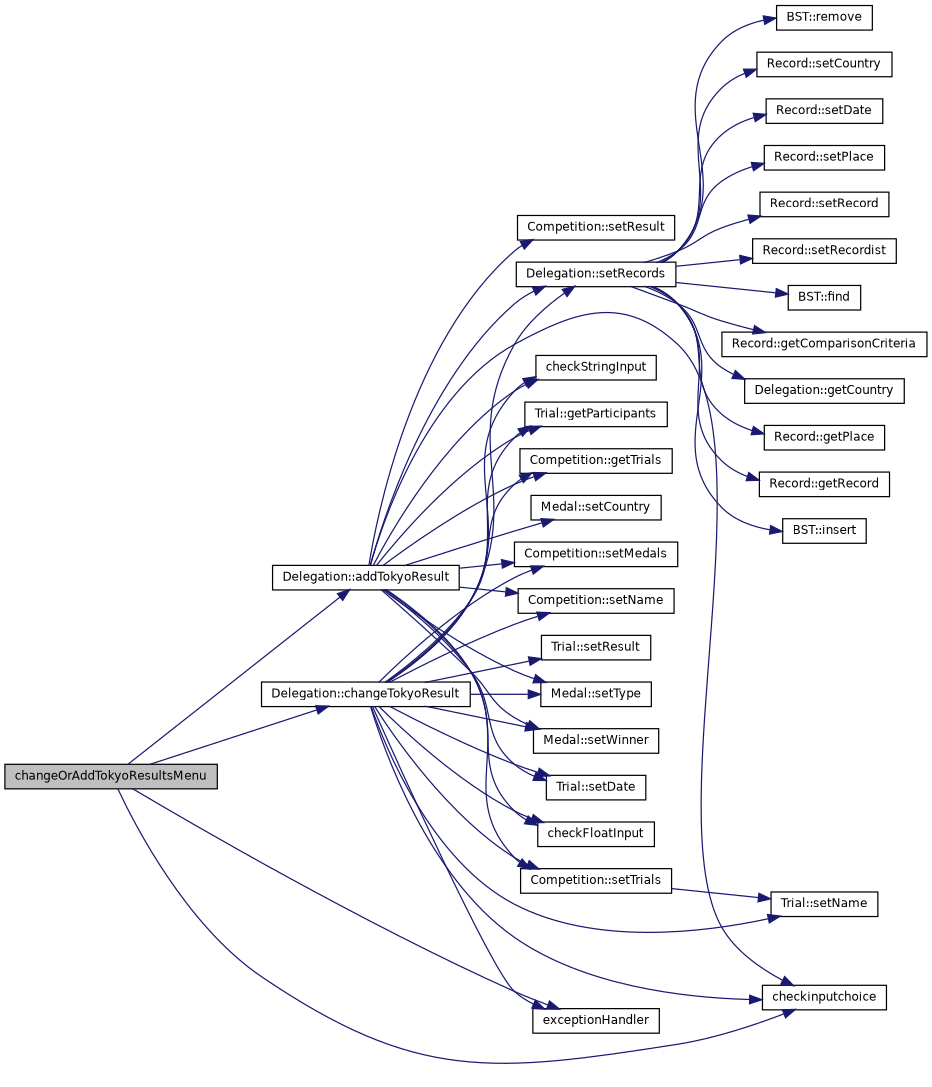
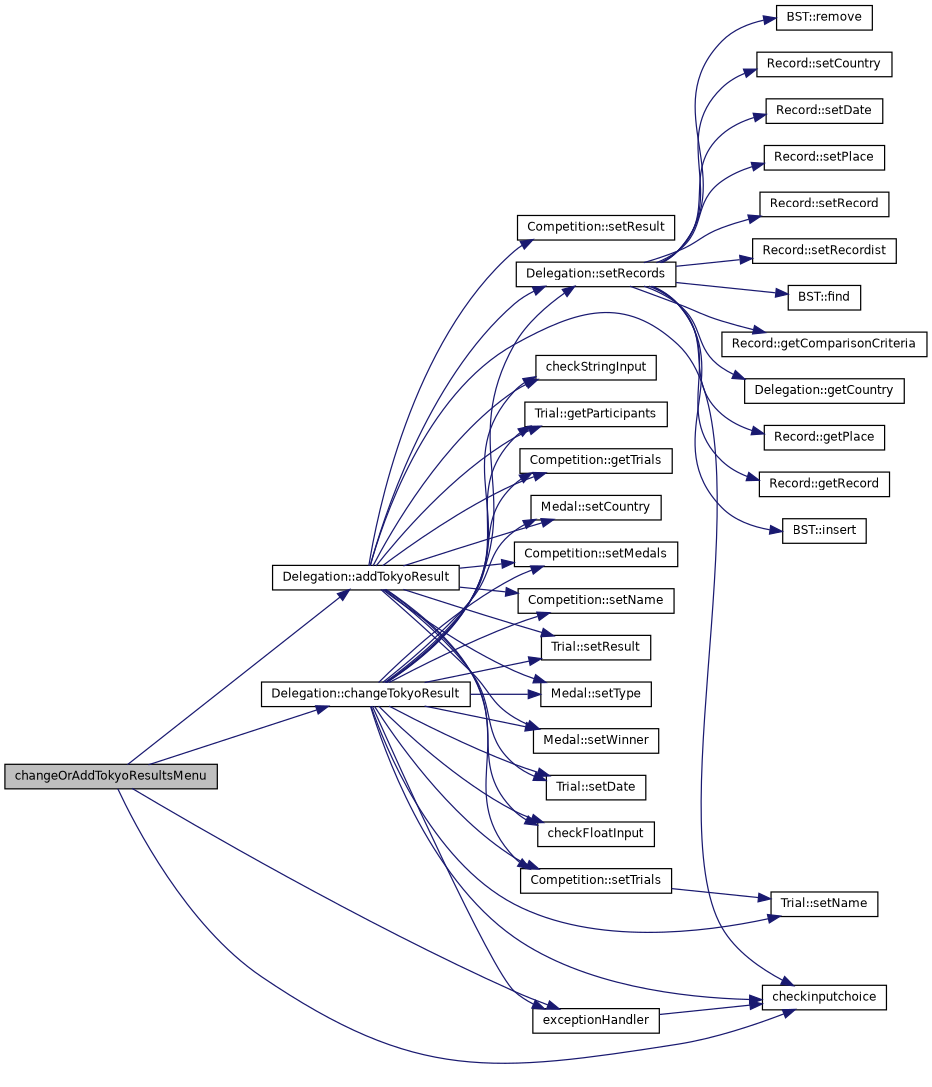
none -> (462, 610)
none -> (476, 612)
none -> (705, 1010)
